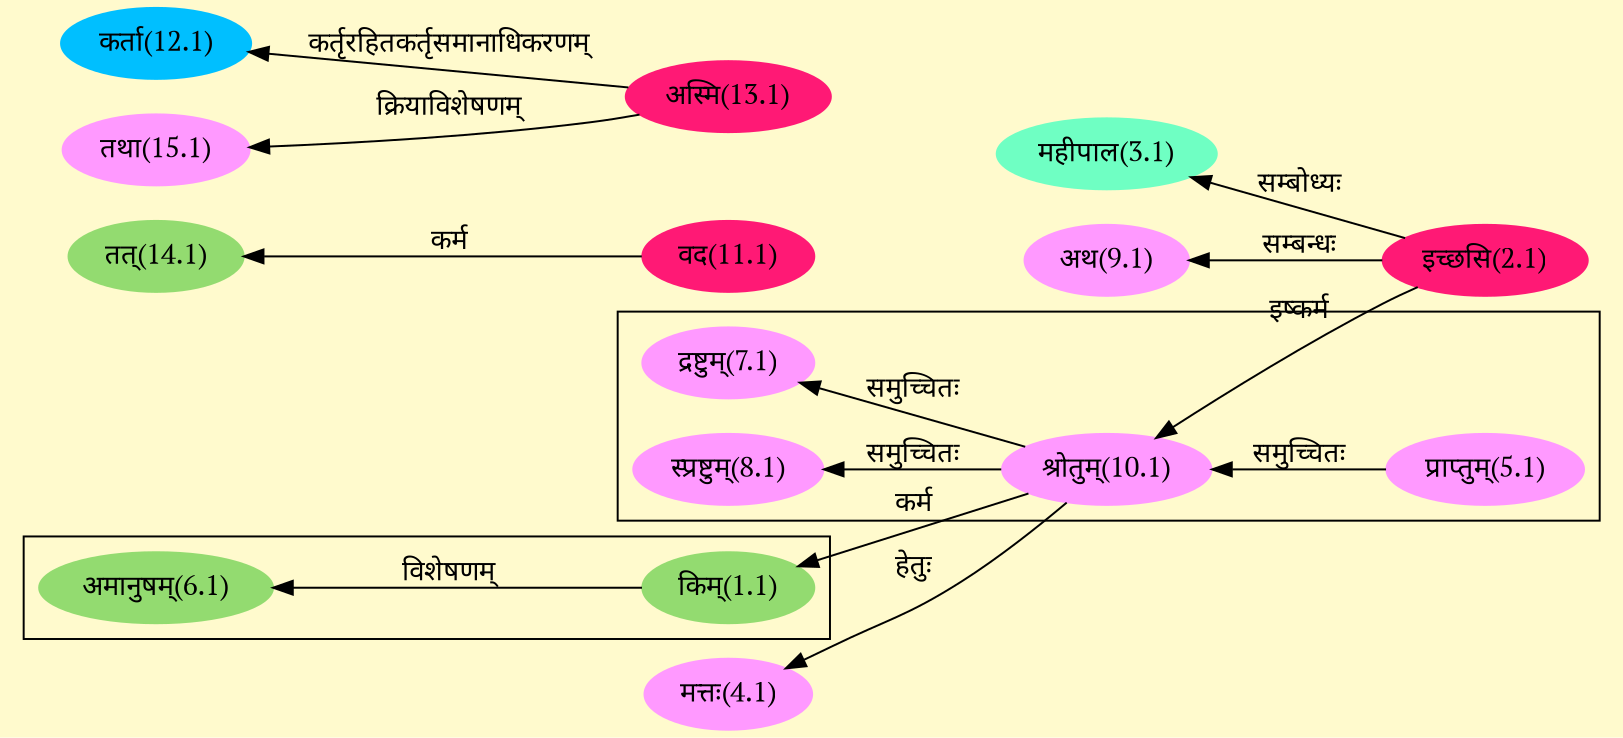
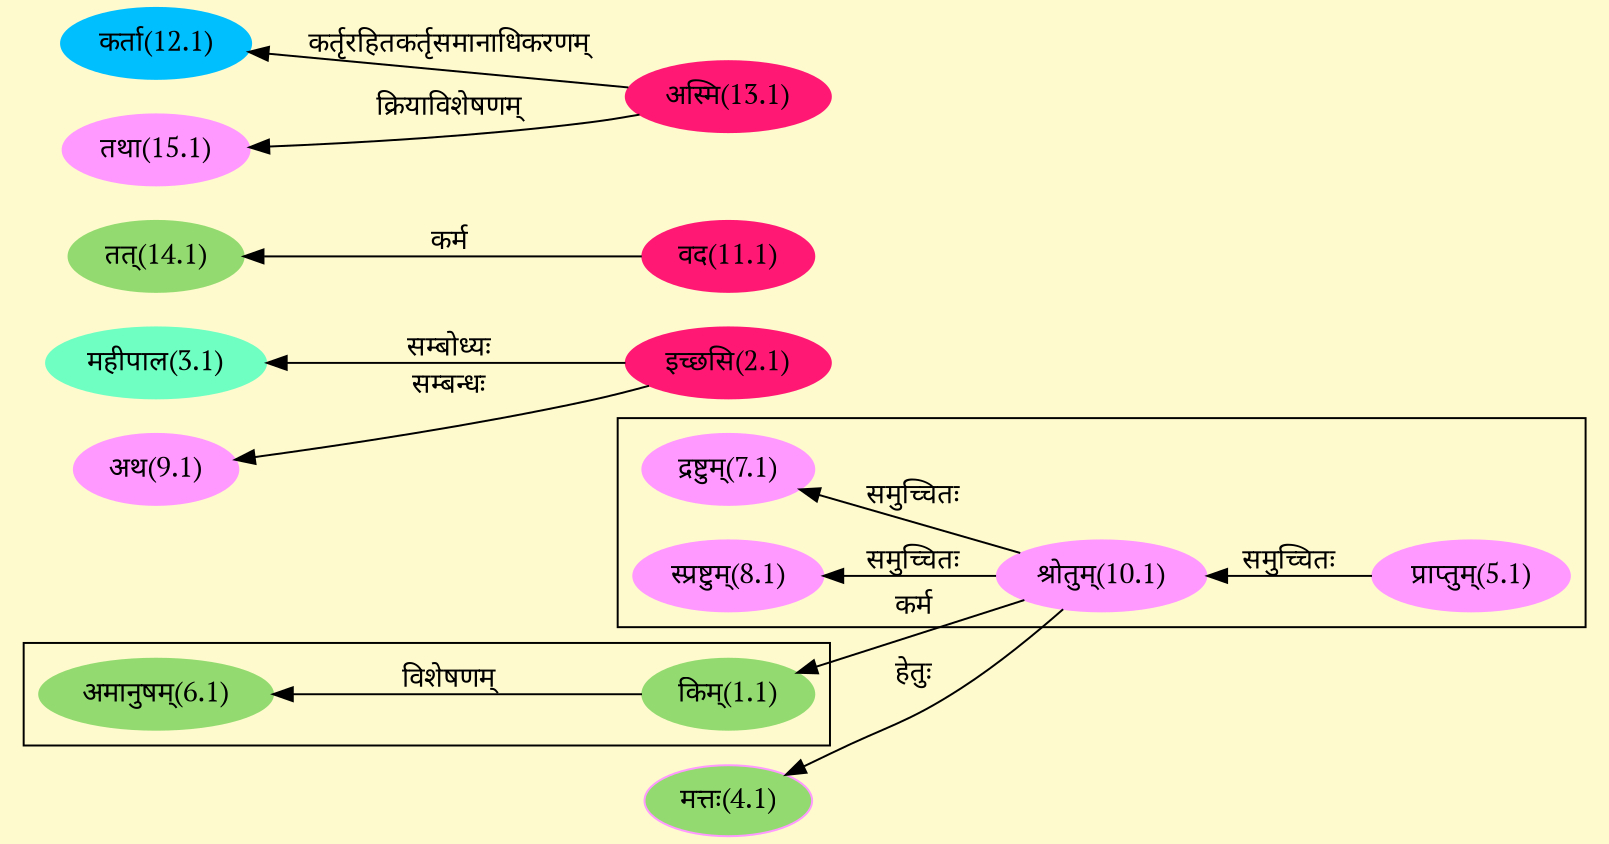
(1293, 353) -> none
(728, 694) -> (728, 801)
